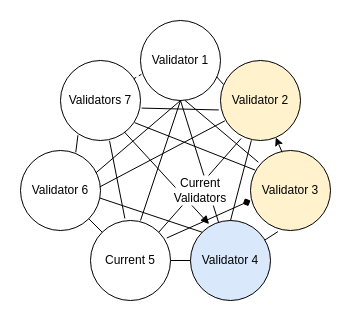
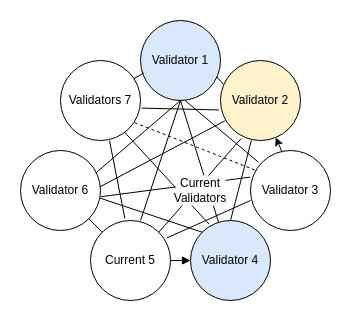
(181, 61) -> (181, 61)
(136, 77) -> (136, 77)
(77, 144) -> none
(197, 147) -> (197, 147)
(291, 191) -> (291, 191)
none -> (136, 192)
(243, 204) -> (246, 203)
(202, 217) -> (204, 219)
(271, 236) -> none
(184, 261) -> (181, 261)
